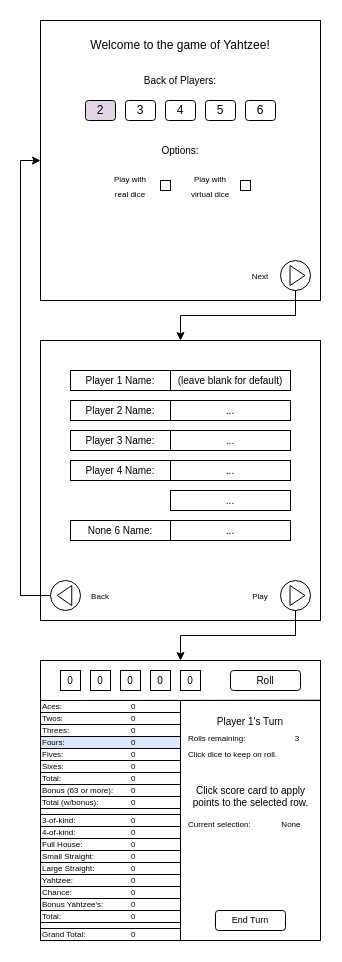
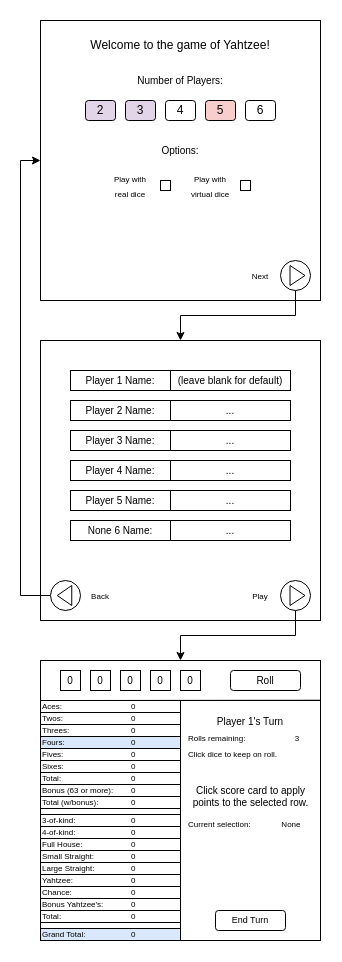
(181, 81) -> (181, 81)
(141, 111) -> (141, 111)
(221, 111) -> (221, 111)
none -> (121, 501)
(111, 935) -> (111, 935)
